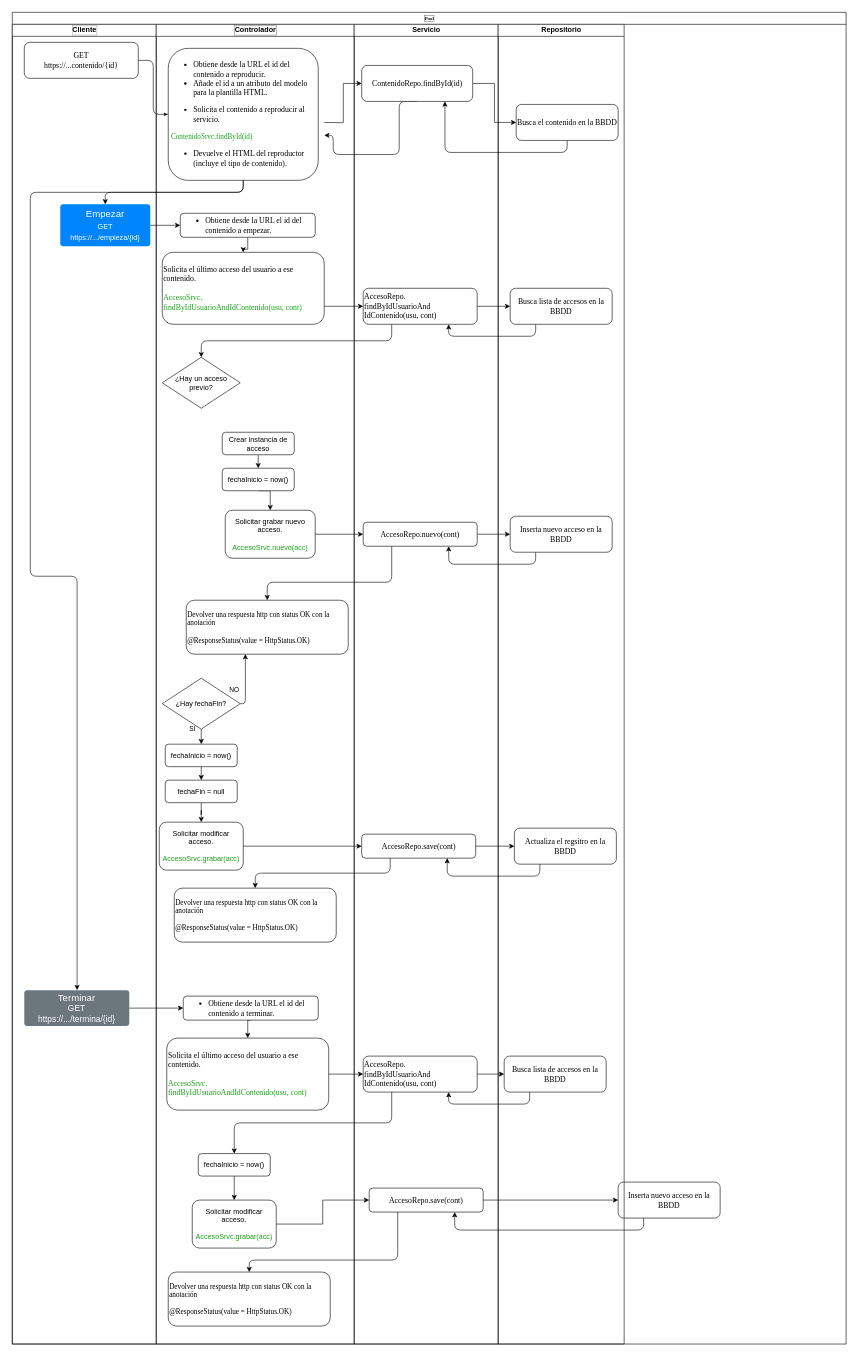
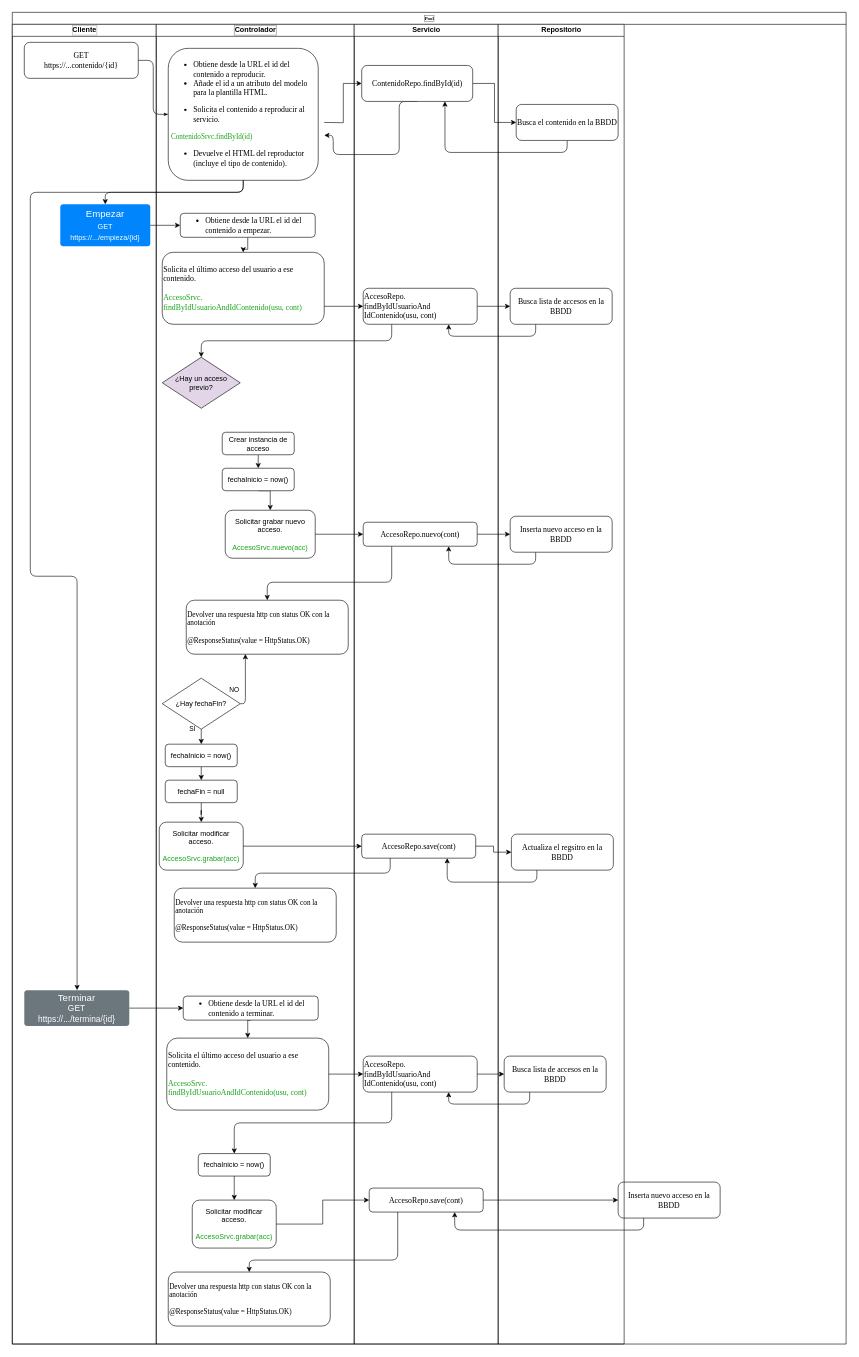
(201, 383) -> (201, 383)
(566, 846) -> (563, 852)
